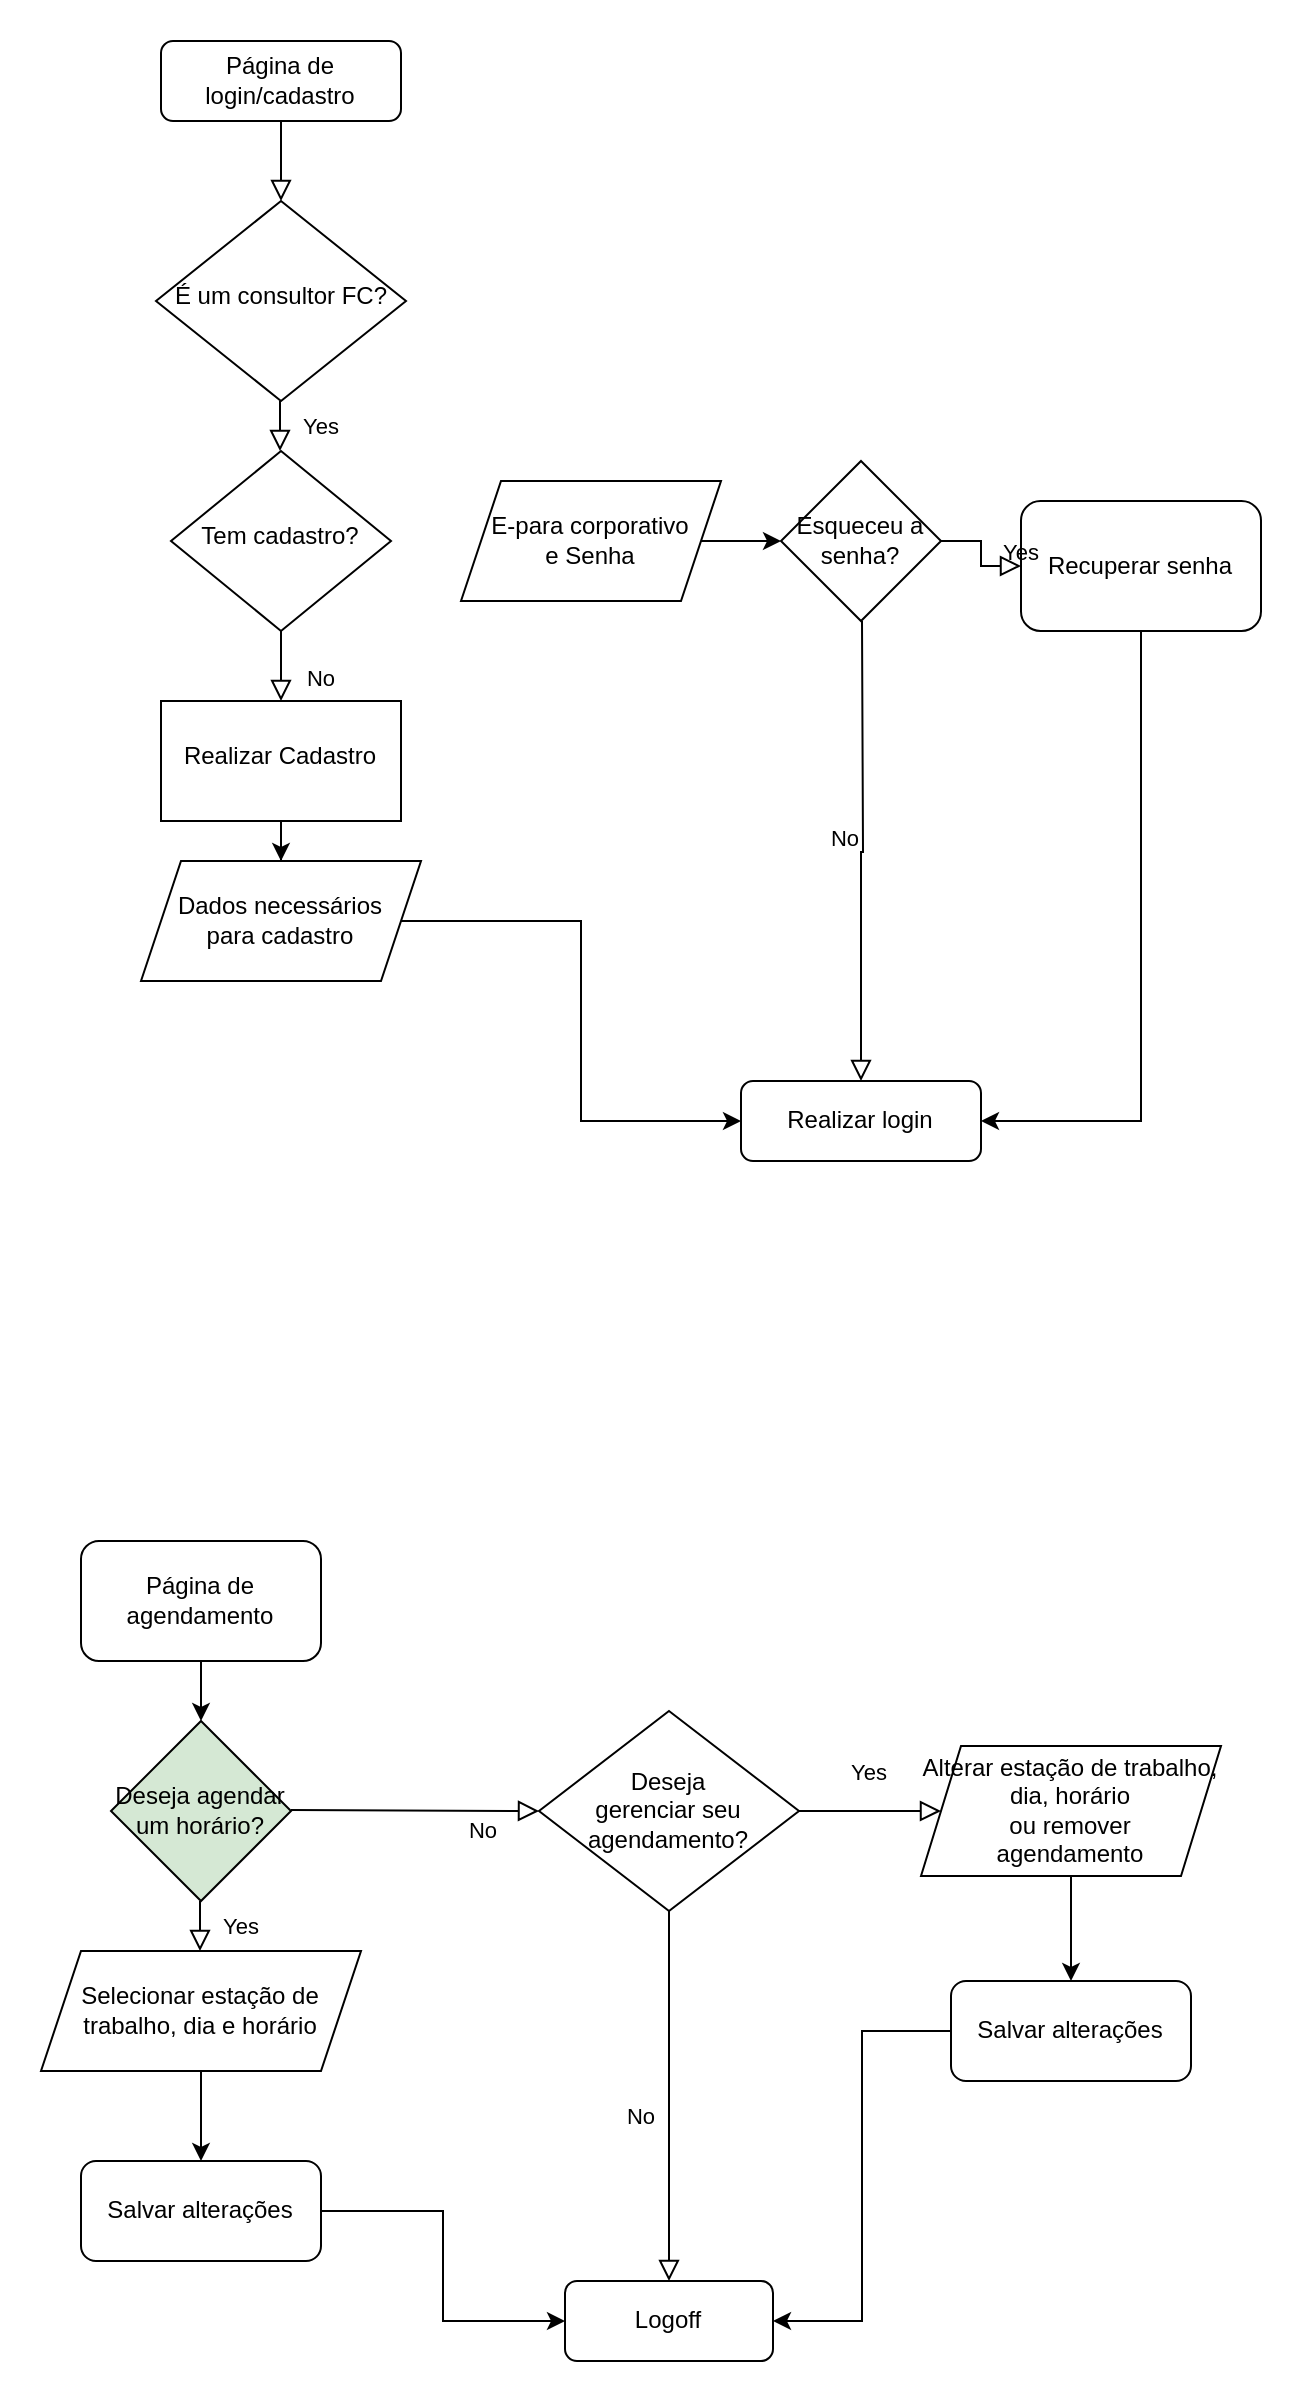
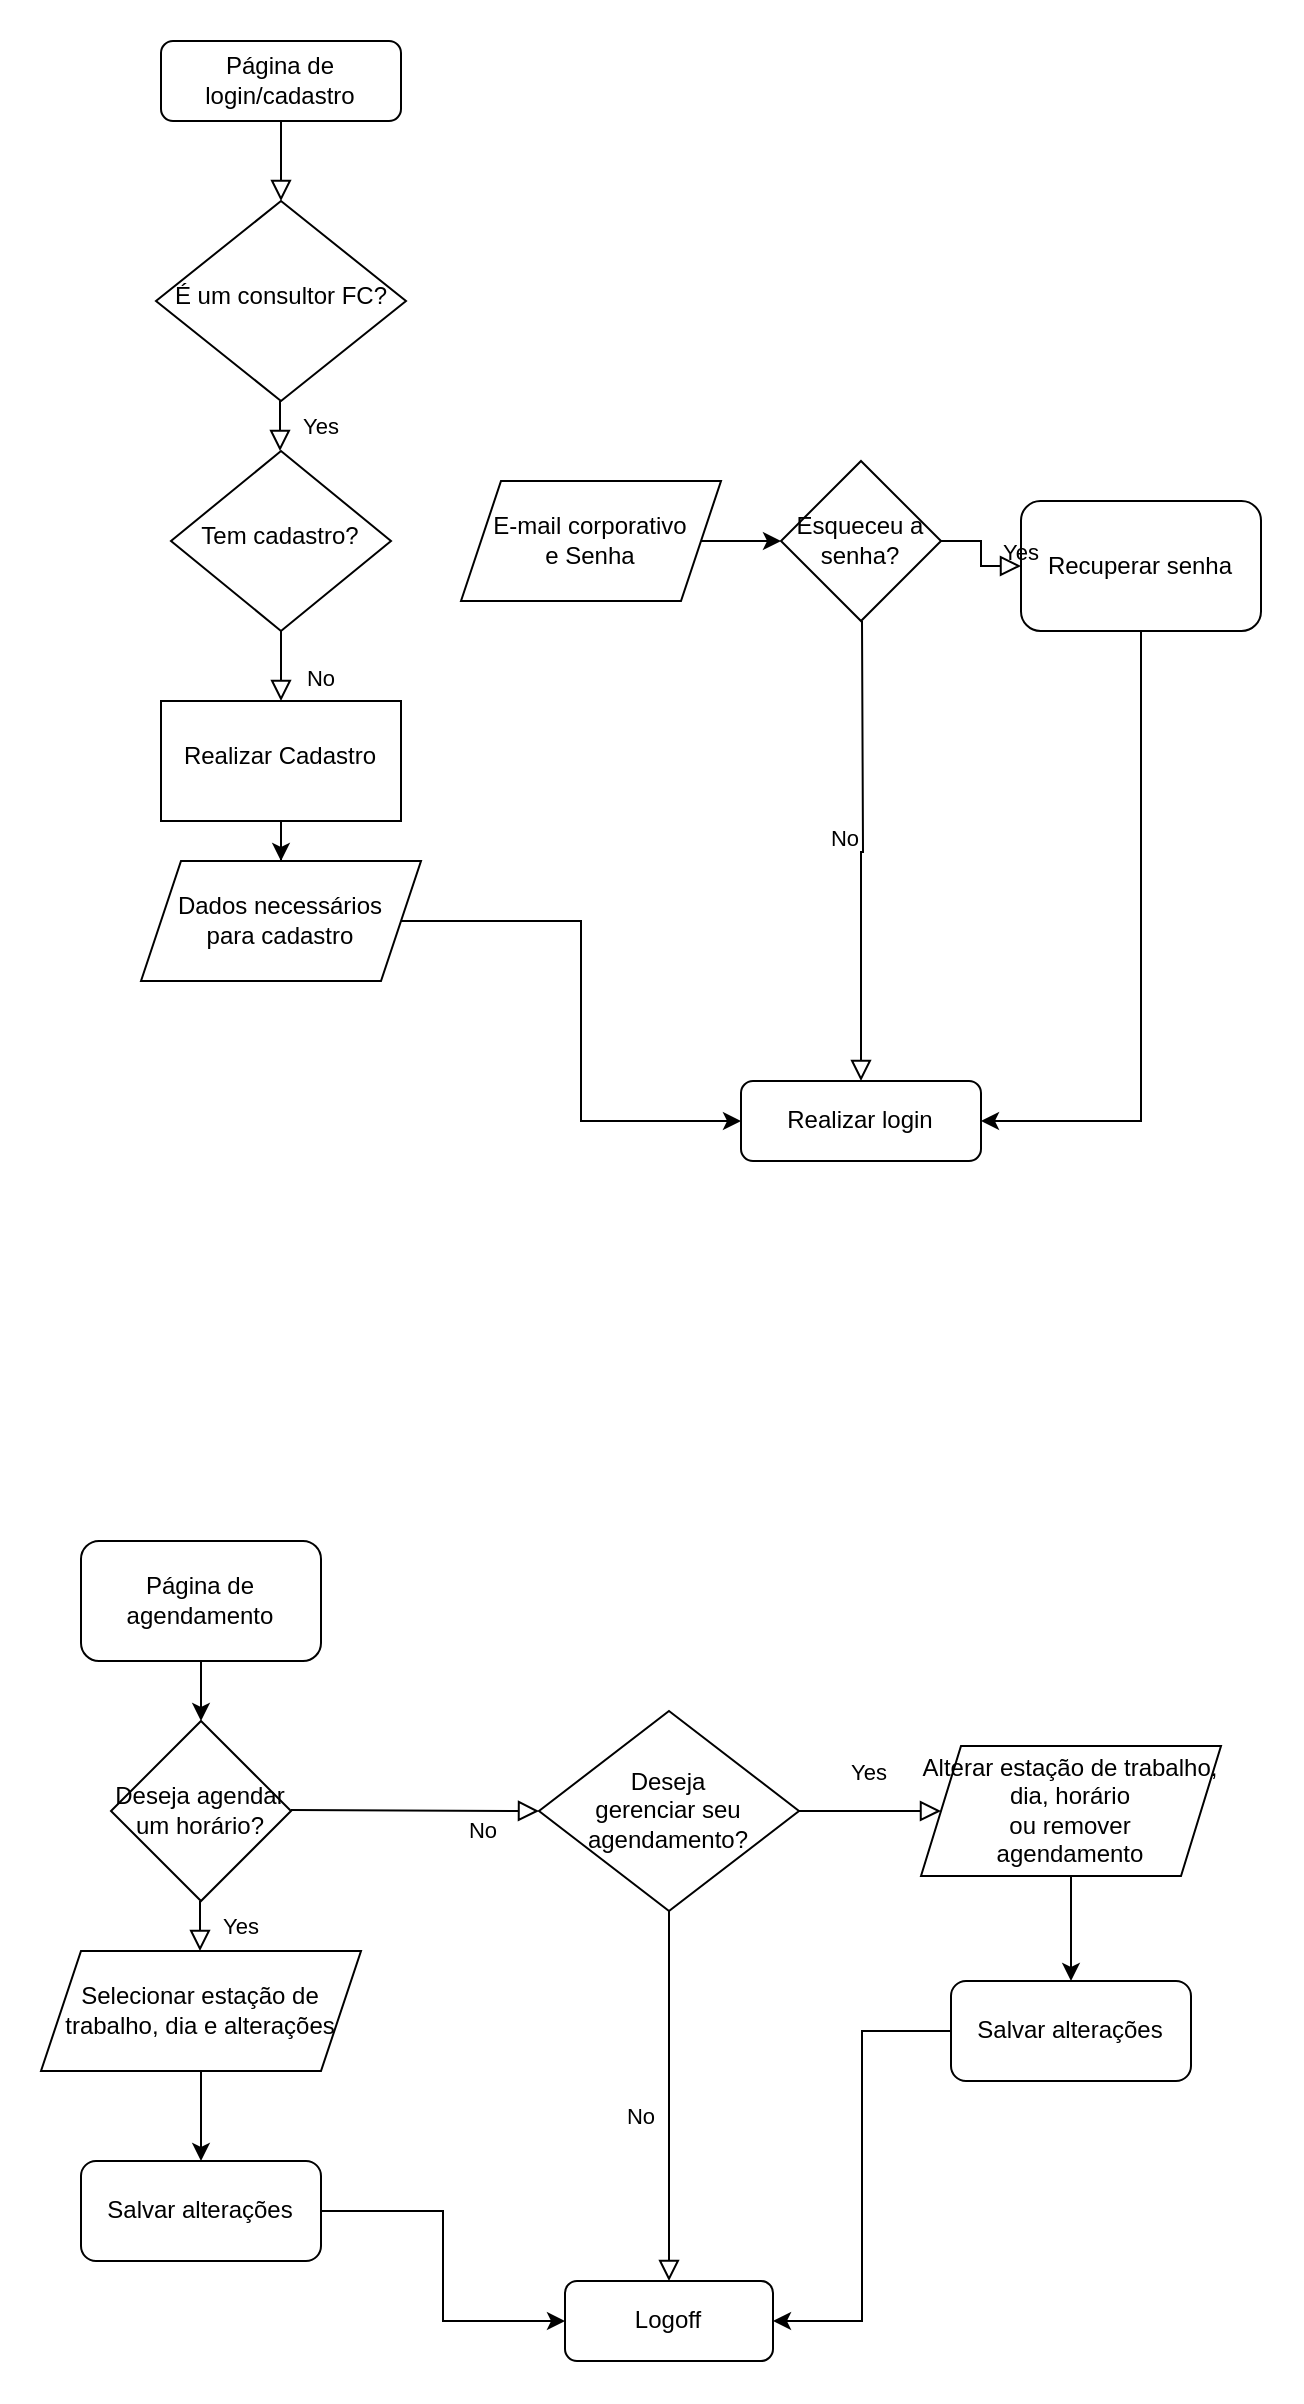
(591, 541) -> (591, 541)
(201, 1811) -> (201, 1811)
(201, 2011) -> (201, 2011)
